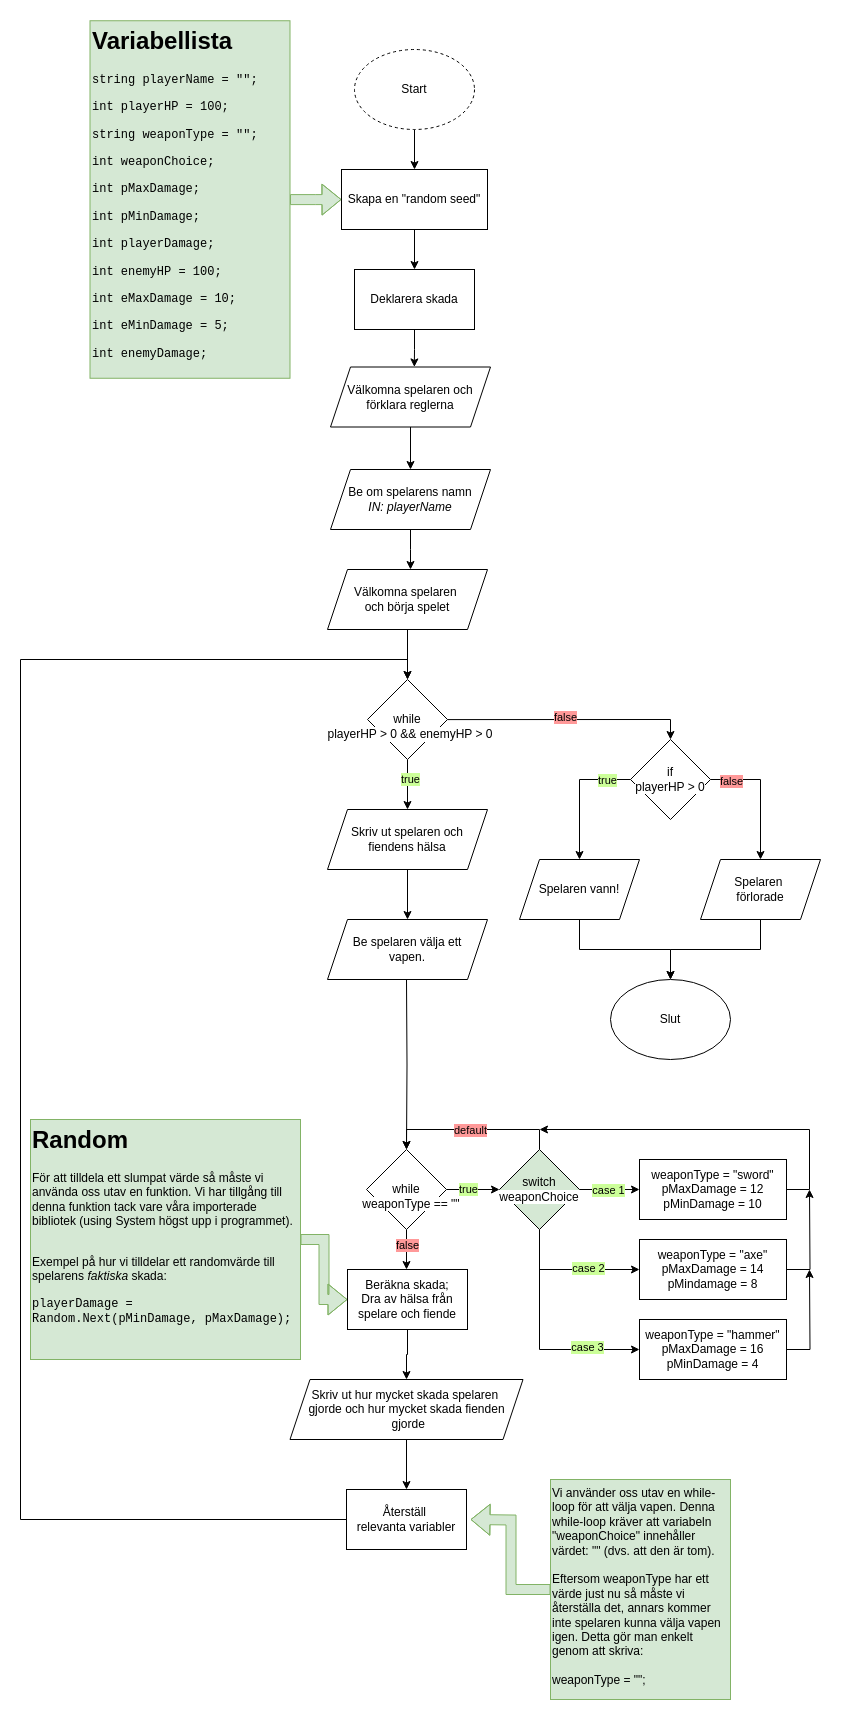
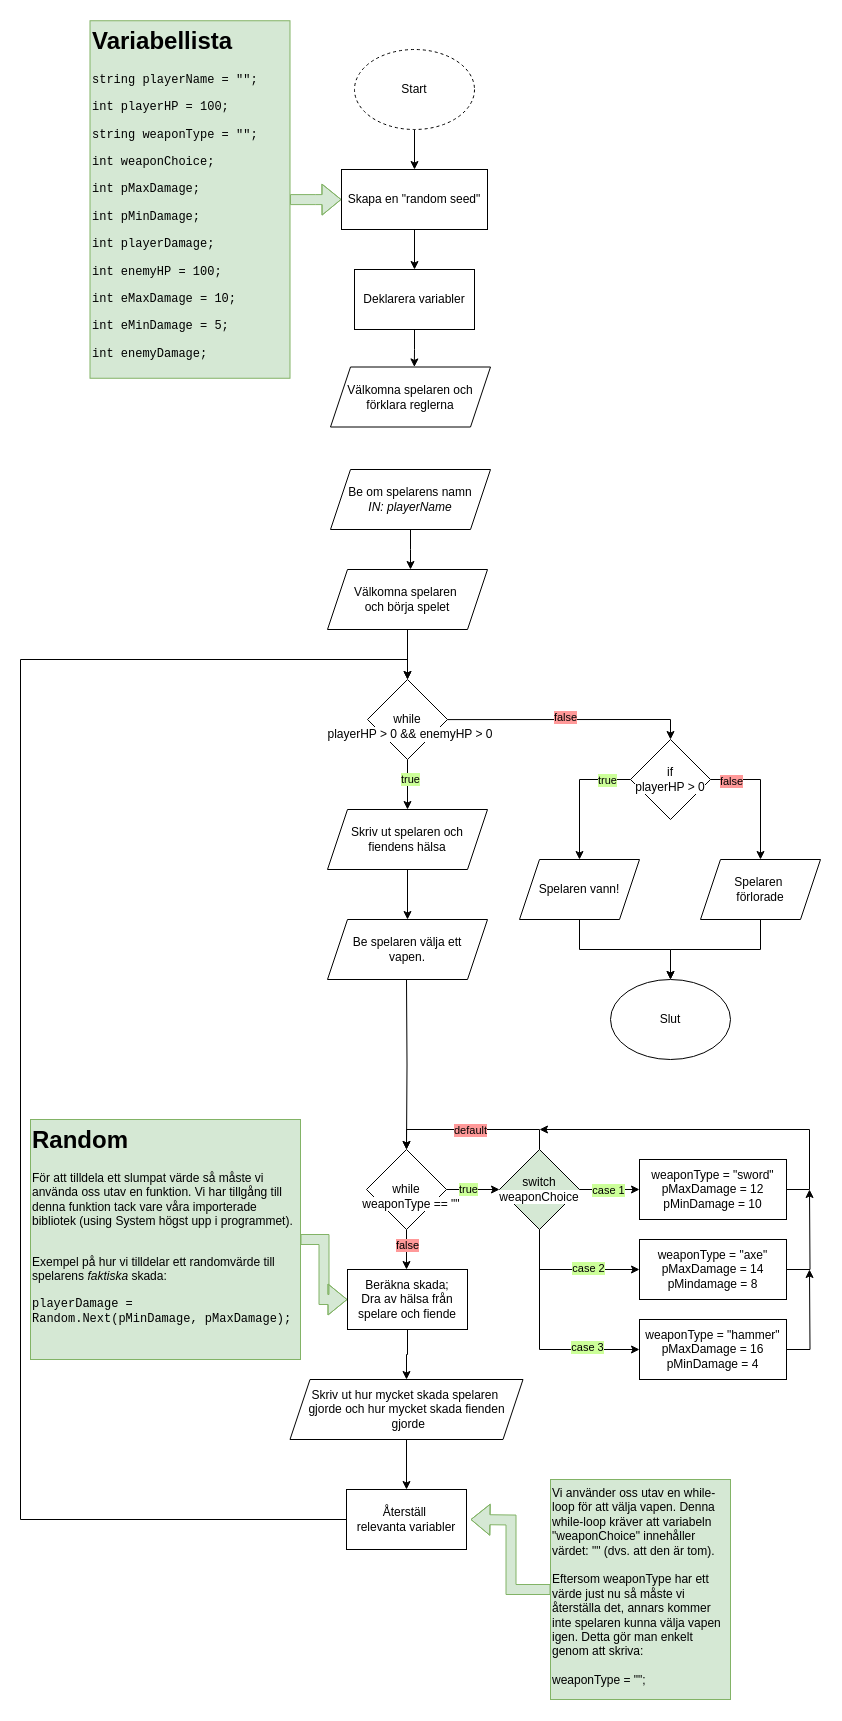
(415, 300) -> (415, 300)
(411, 445) -> none
